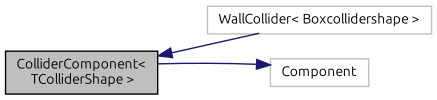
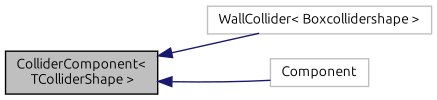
(207, 63) -> (221, 82)
